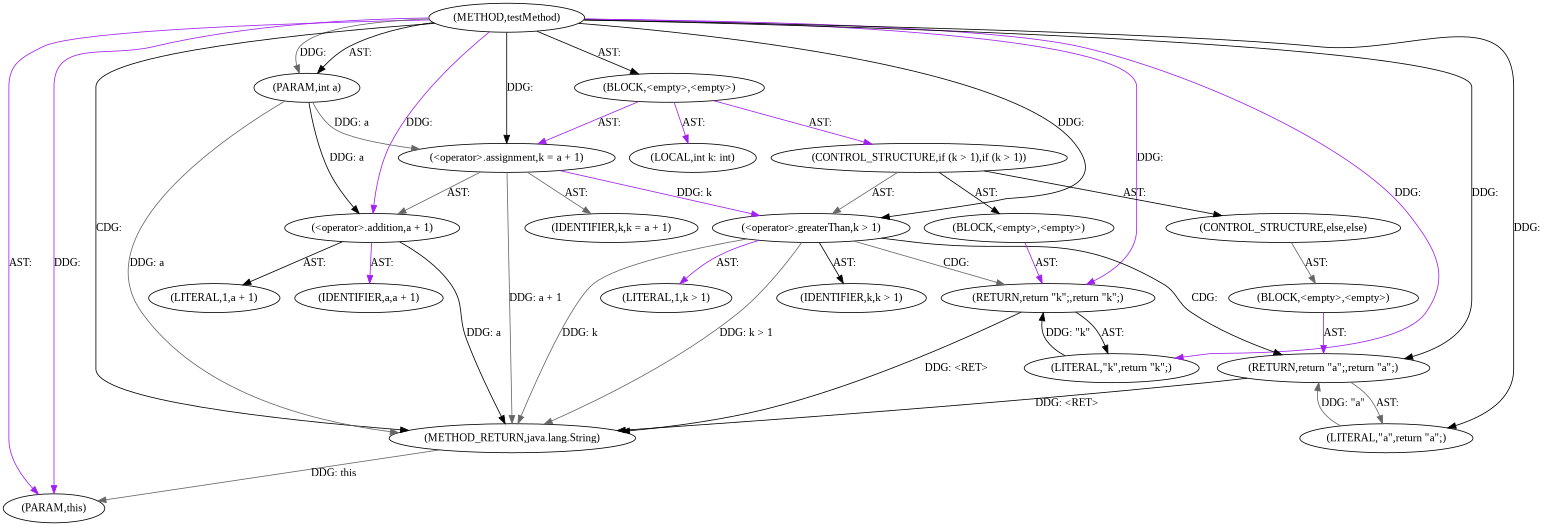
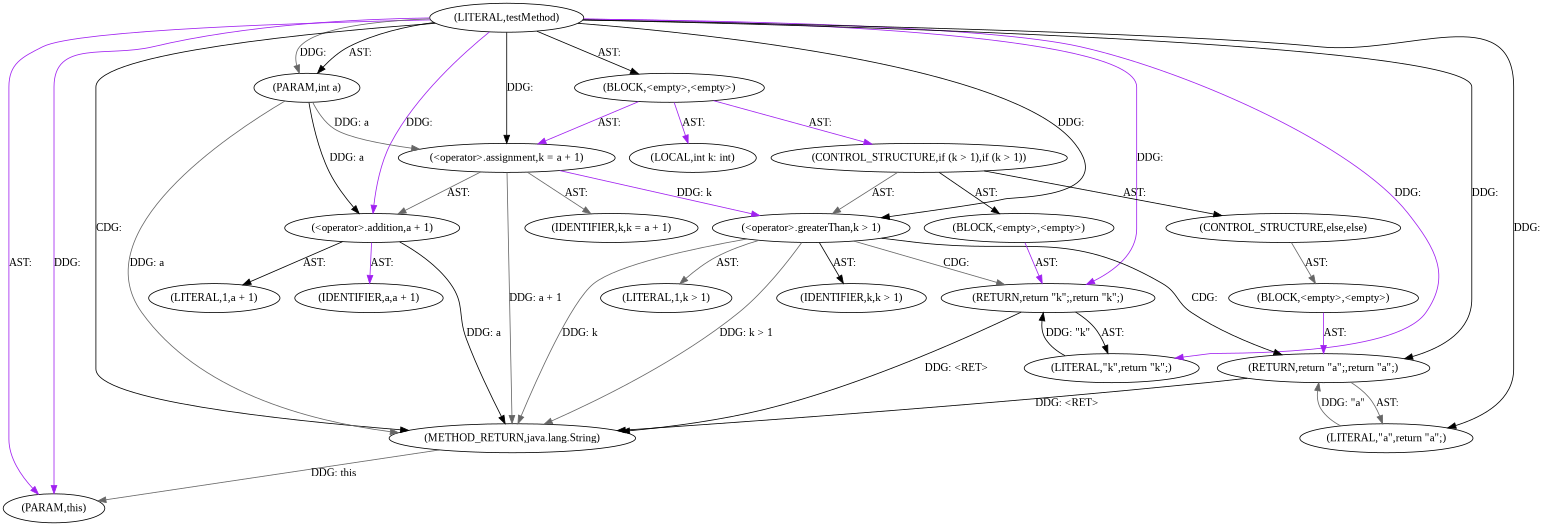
(507, 18) -> (507, 18)
(720, 255) -> (720, 255)
